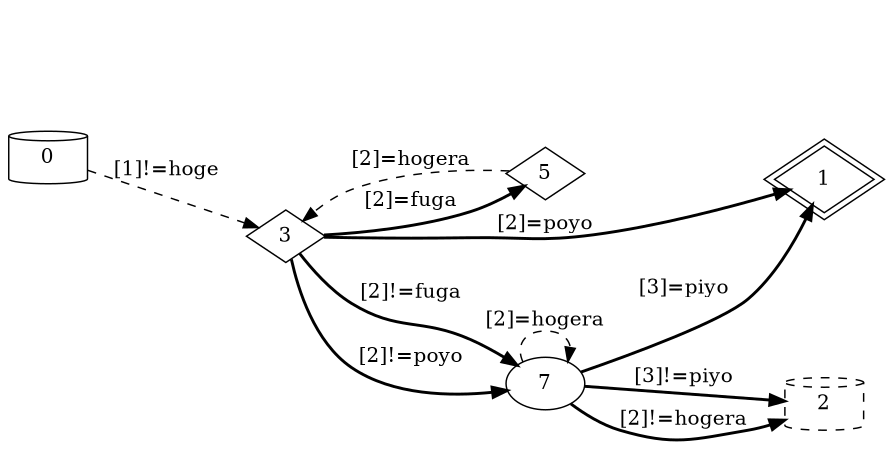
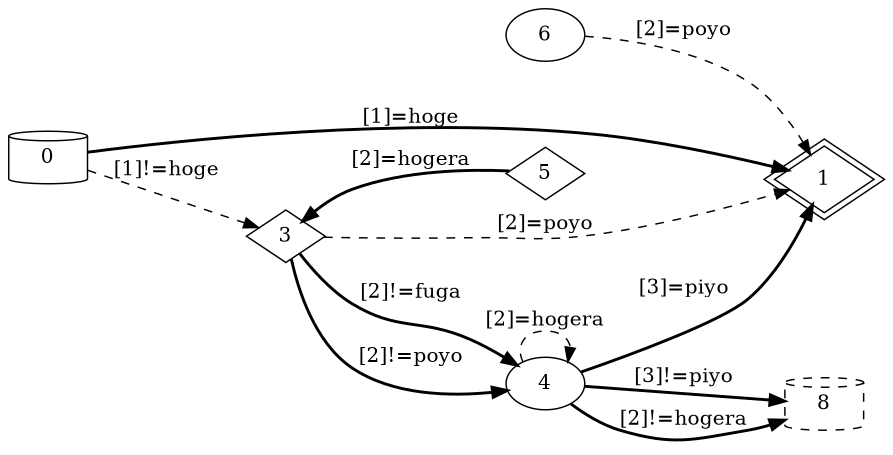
none -> (545, 35)
none -> (432, 128)
(408, 176) -> (408, 176)
(420, 224) -> none
(552, 238) -> (552, 238)
(545, 384) -> (545, 384)
(824, 404) -> (824, 404)
